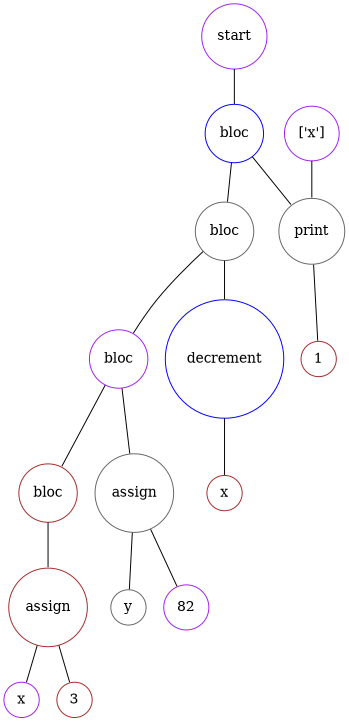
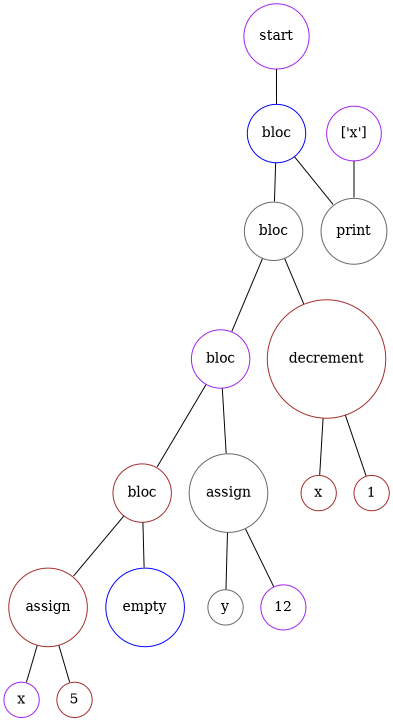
(316, 303) -> (356, 446)
(225, 359) -> (327, 359)
none -> (145, 607)
(186, 607) -> (283, 607)
(75, 700) -> (75, 700)
